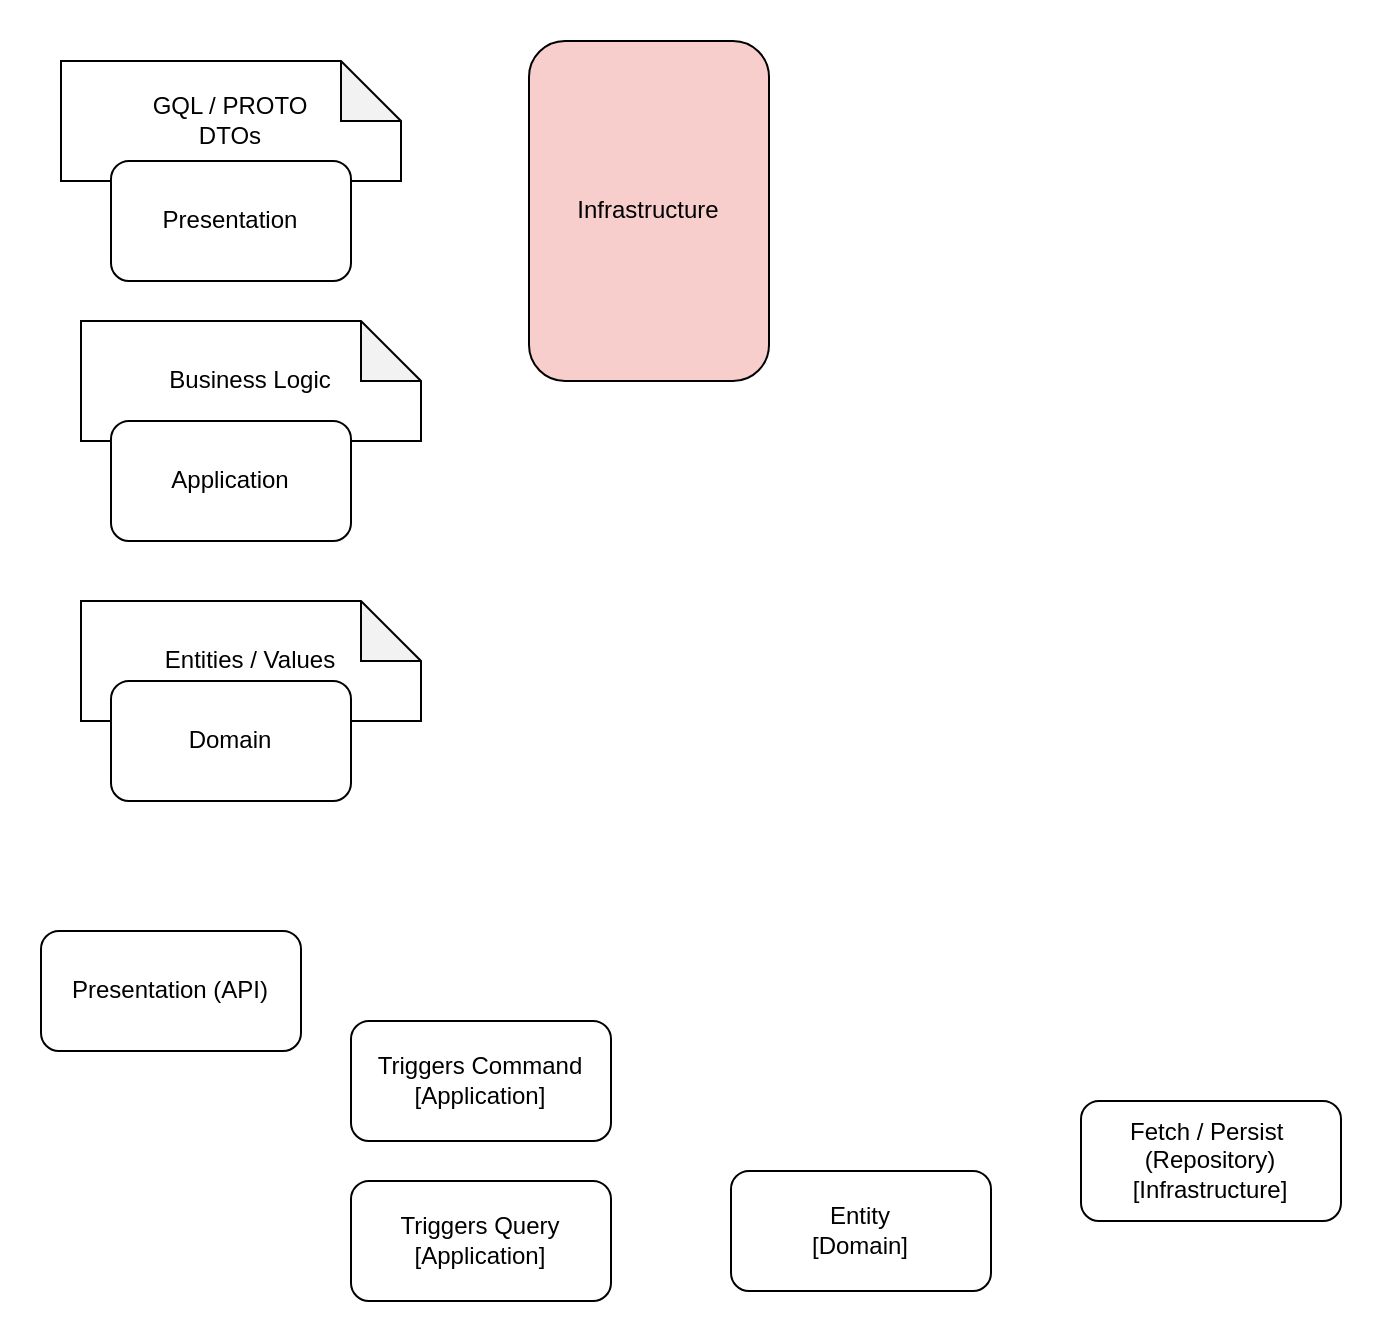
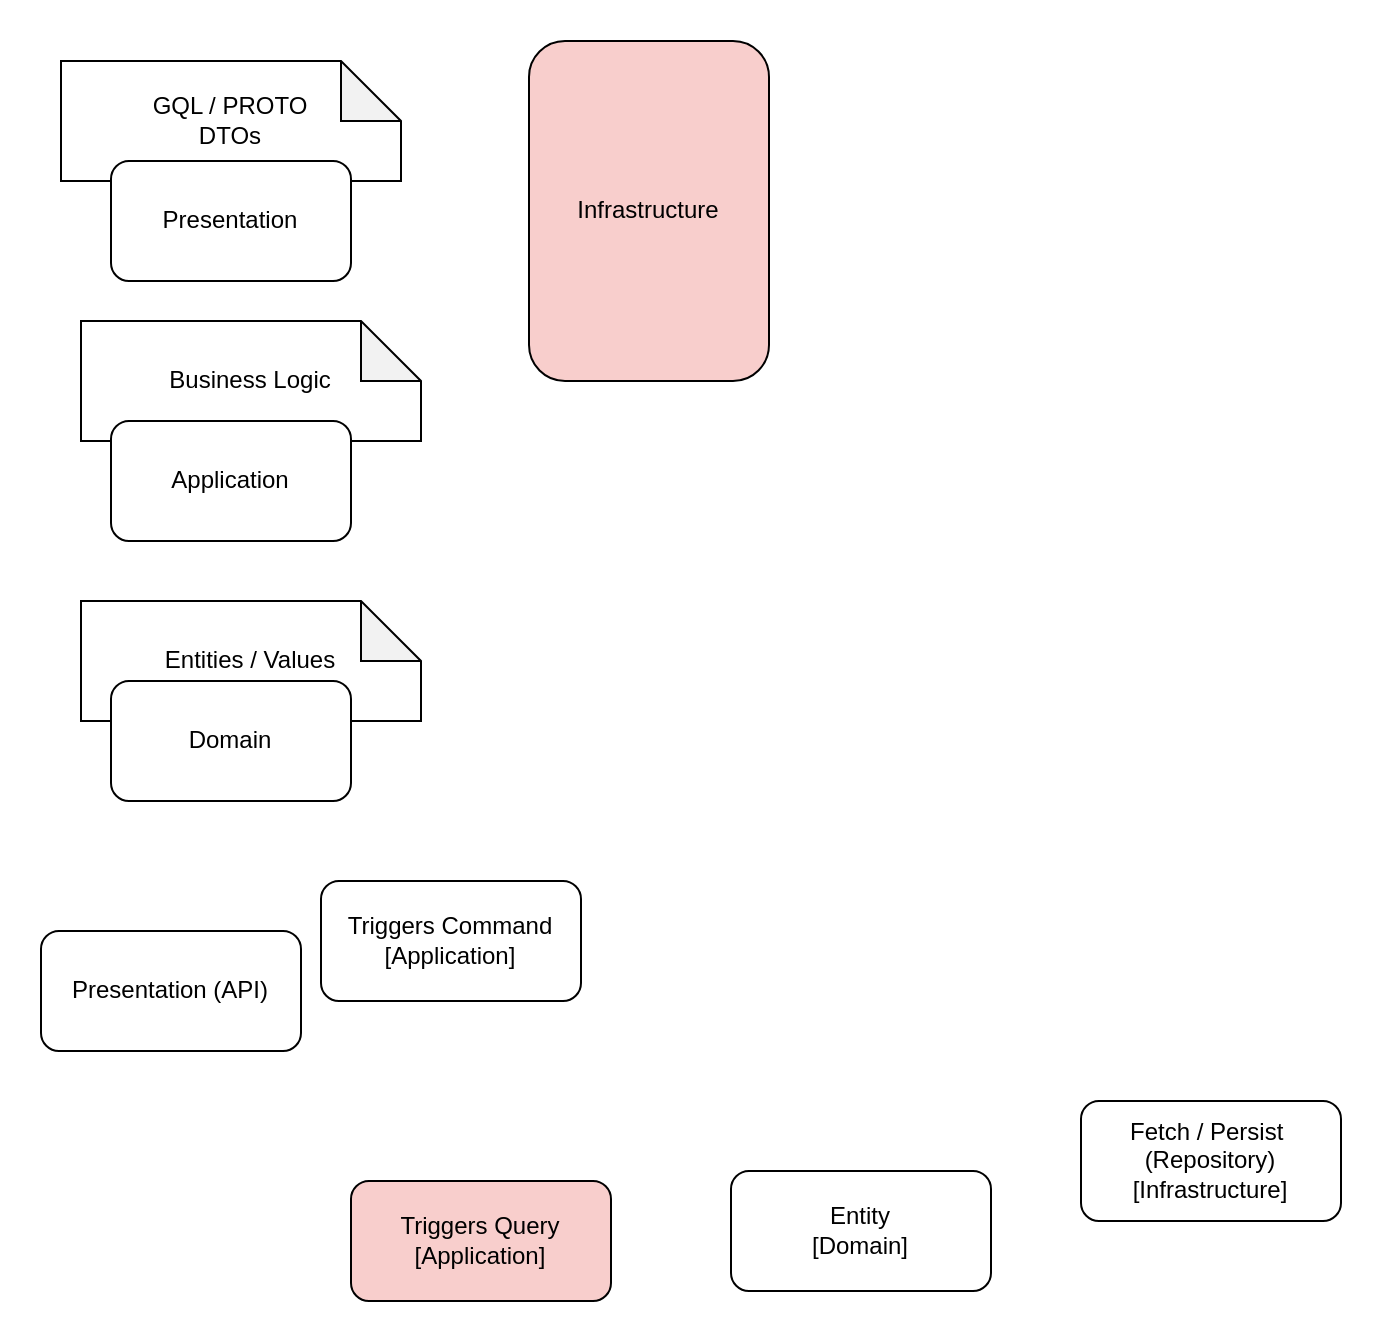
(481, 1081) -> (451, 941)
(481, 1241) -> (481, 1241)
